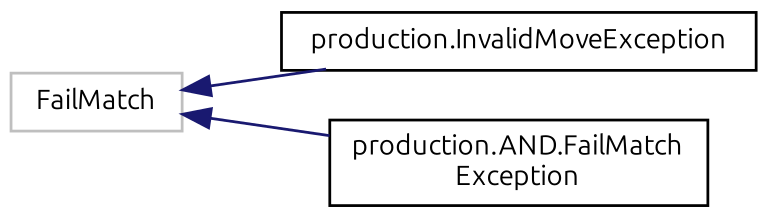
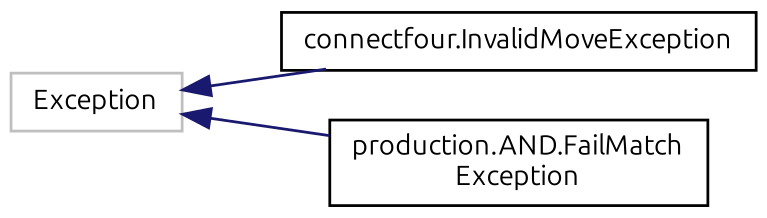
(519, 41) -> (519, 41)
(97, 102) -> (97, 102)
